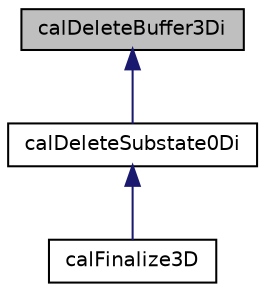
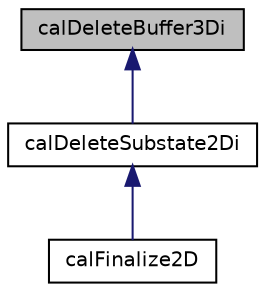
(133, 145) -> (133, 145)
(133, 261) -> (133, 261)
